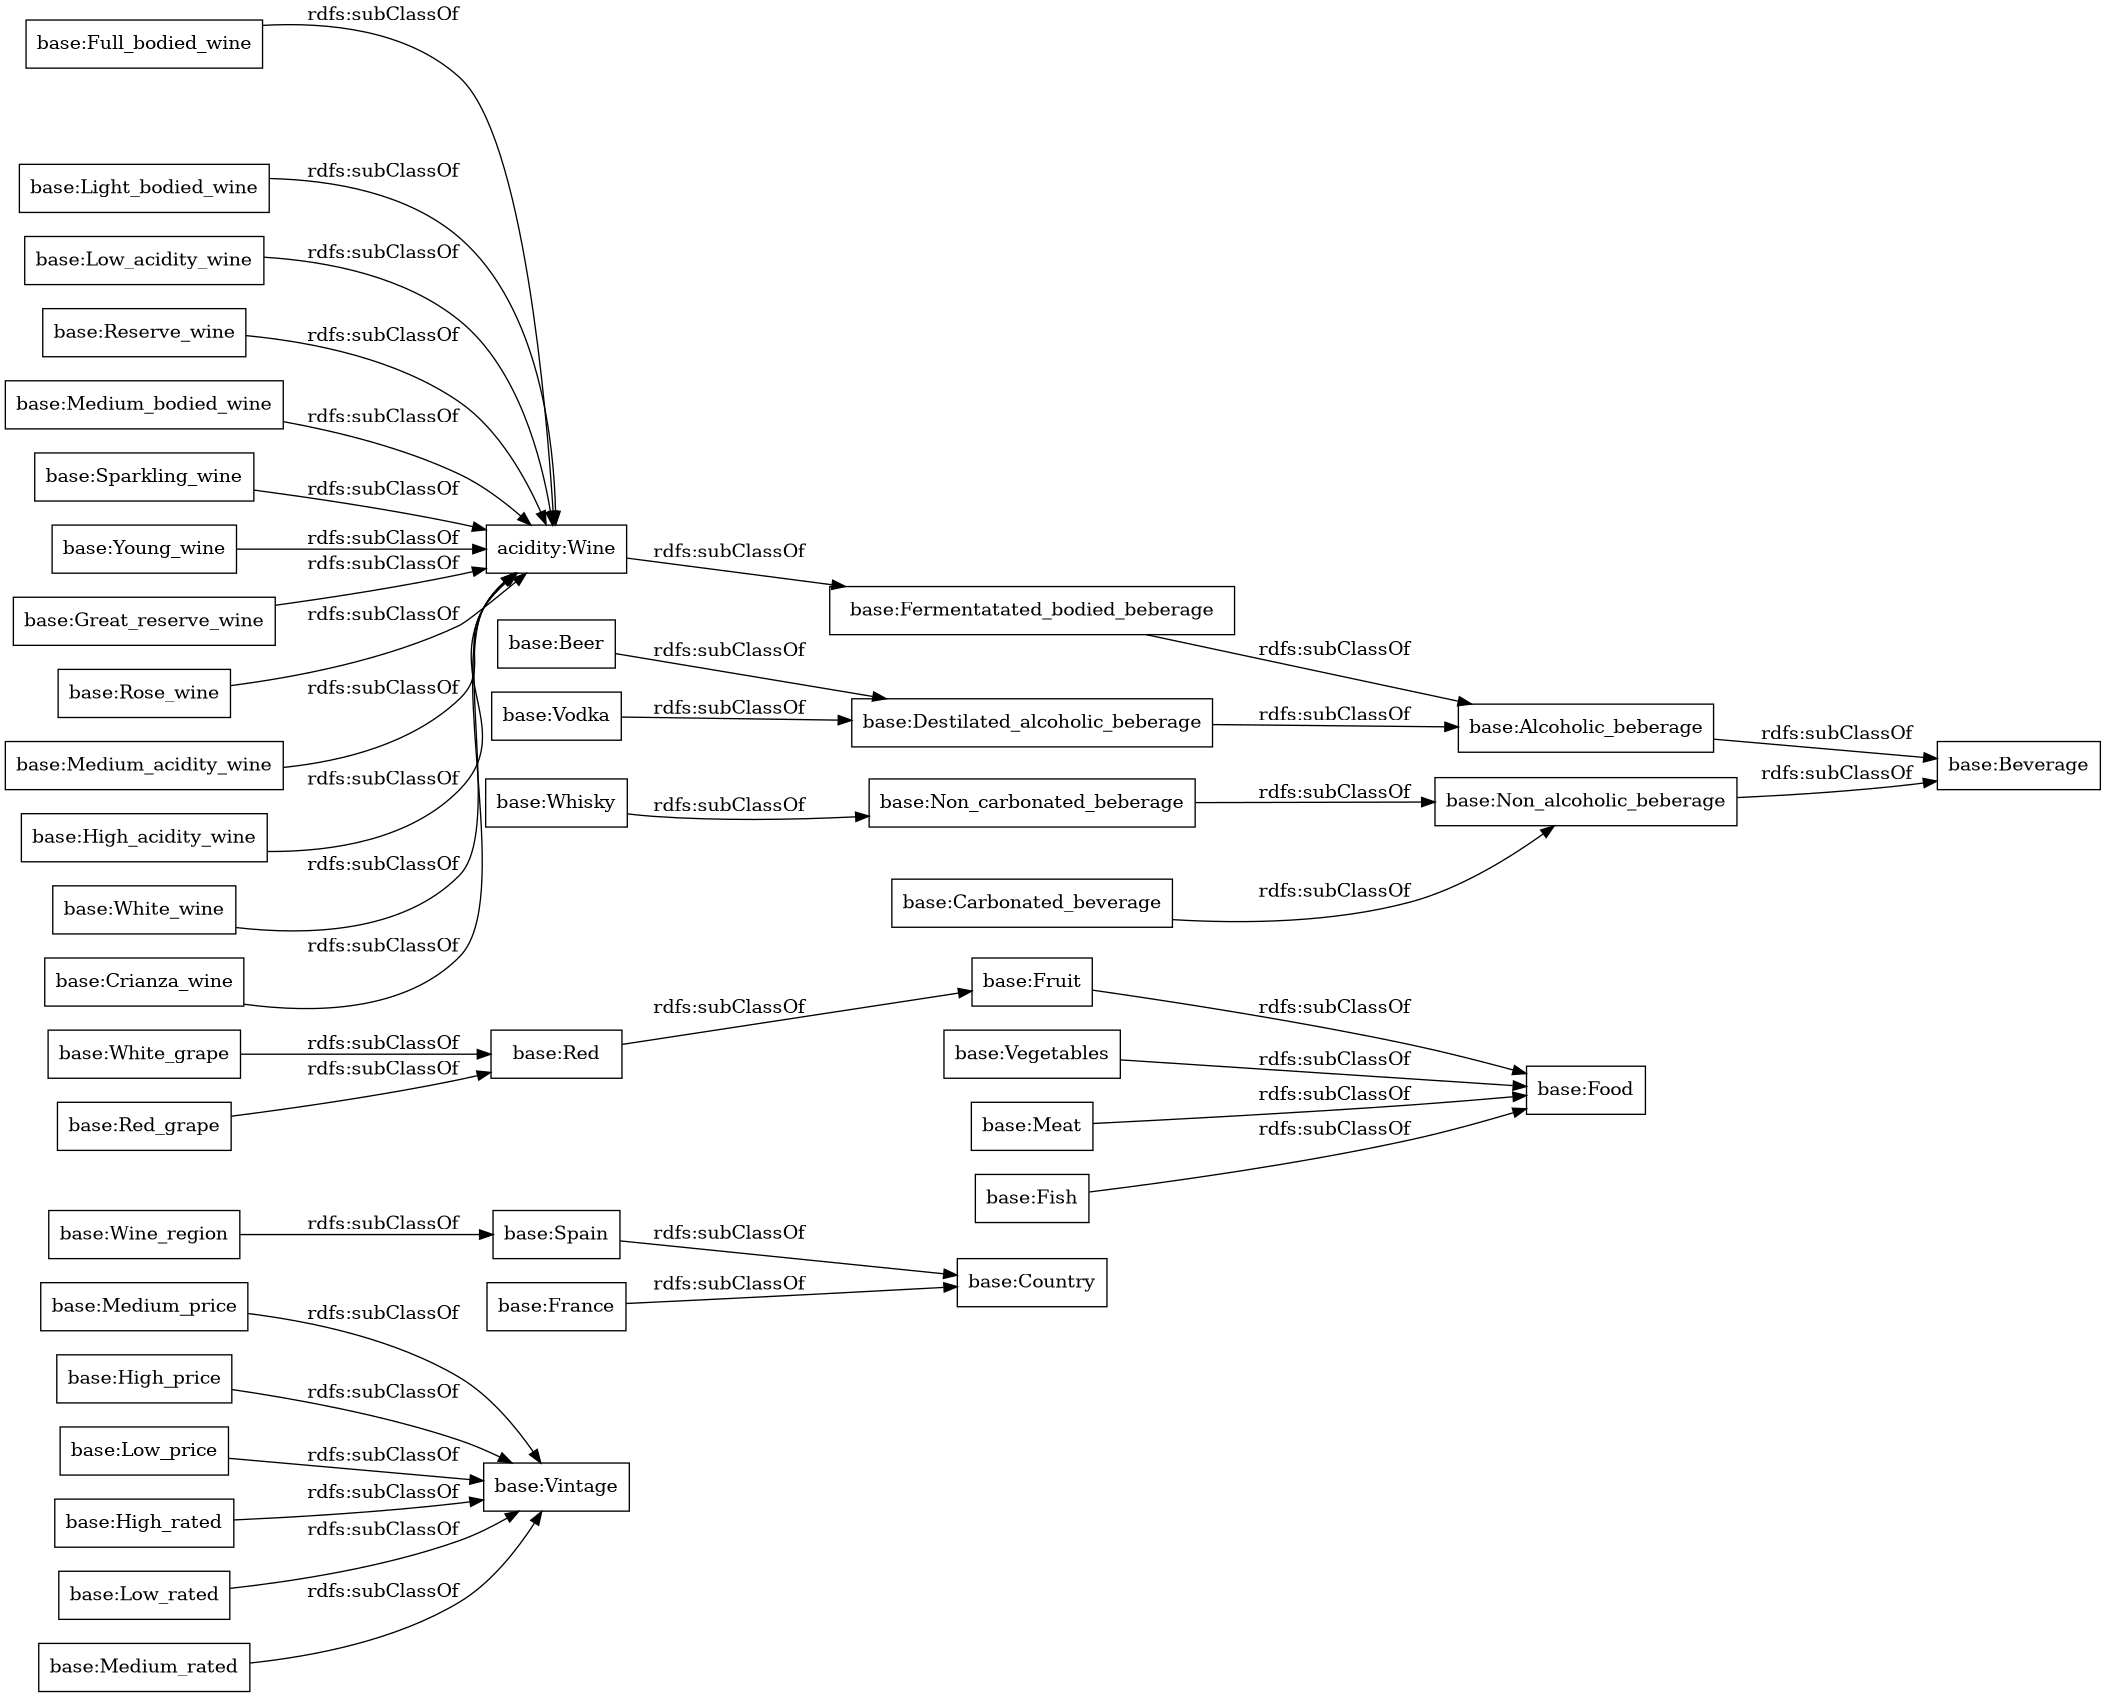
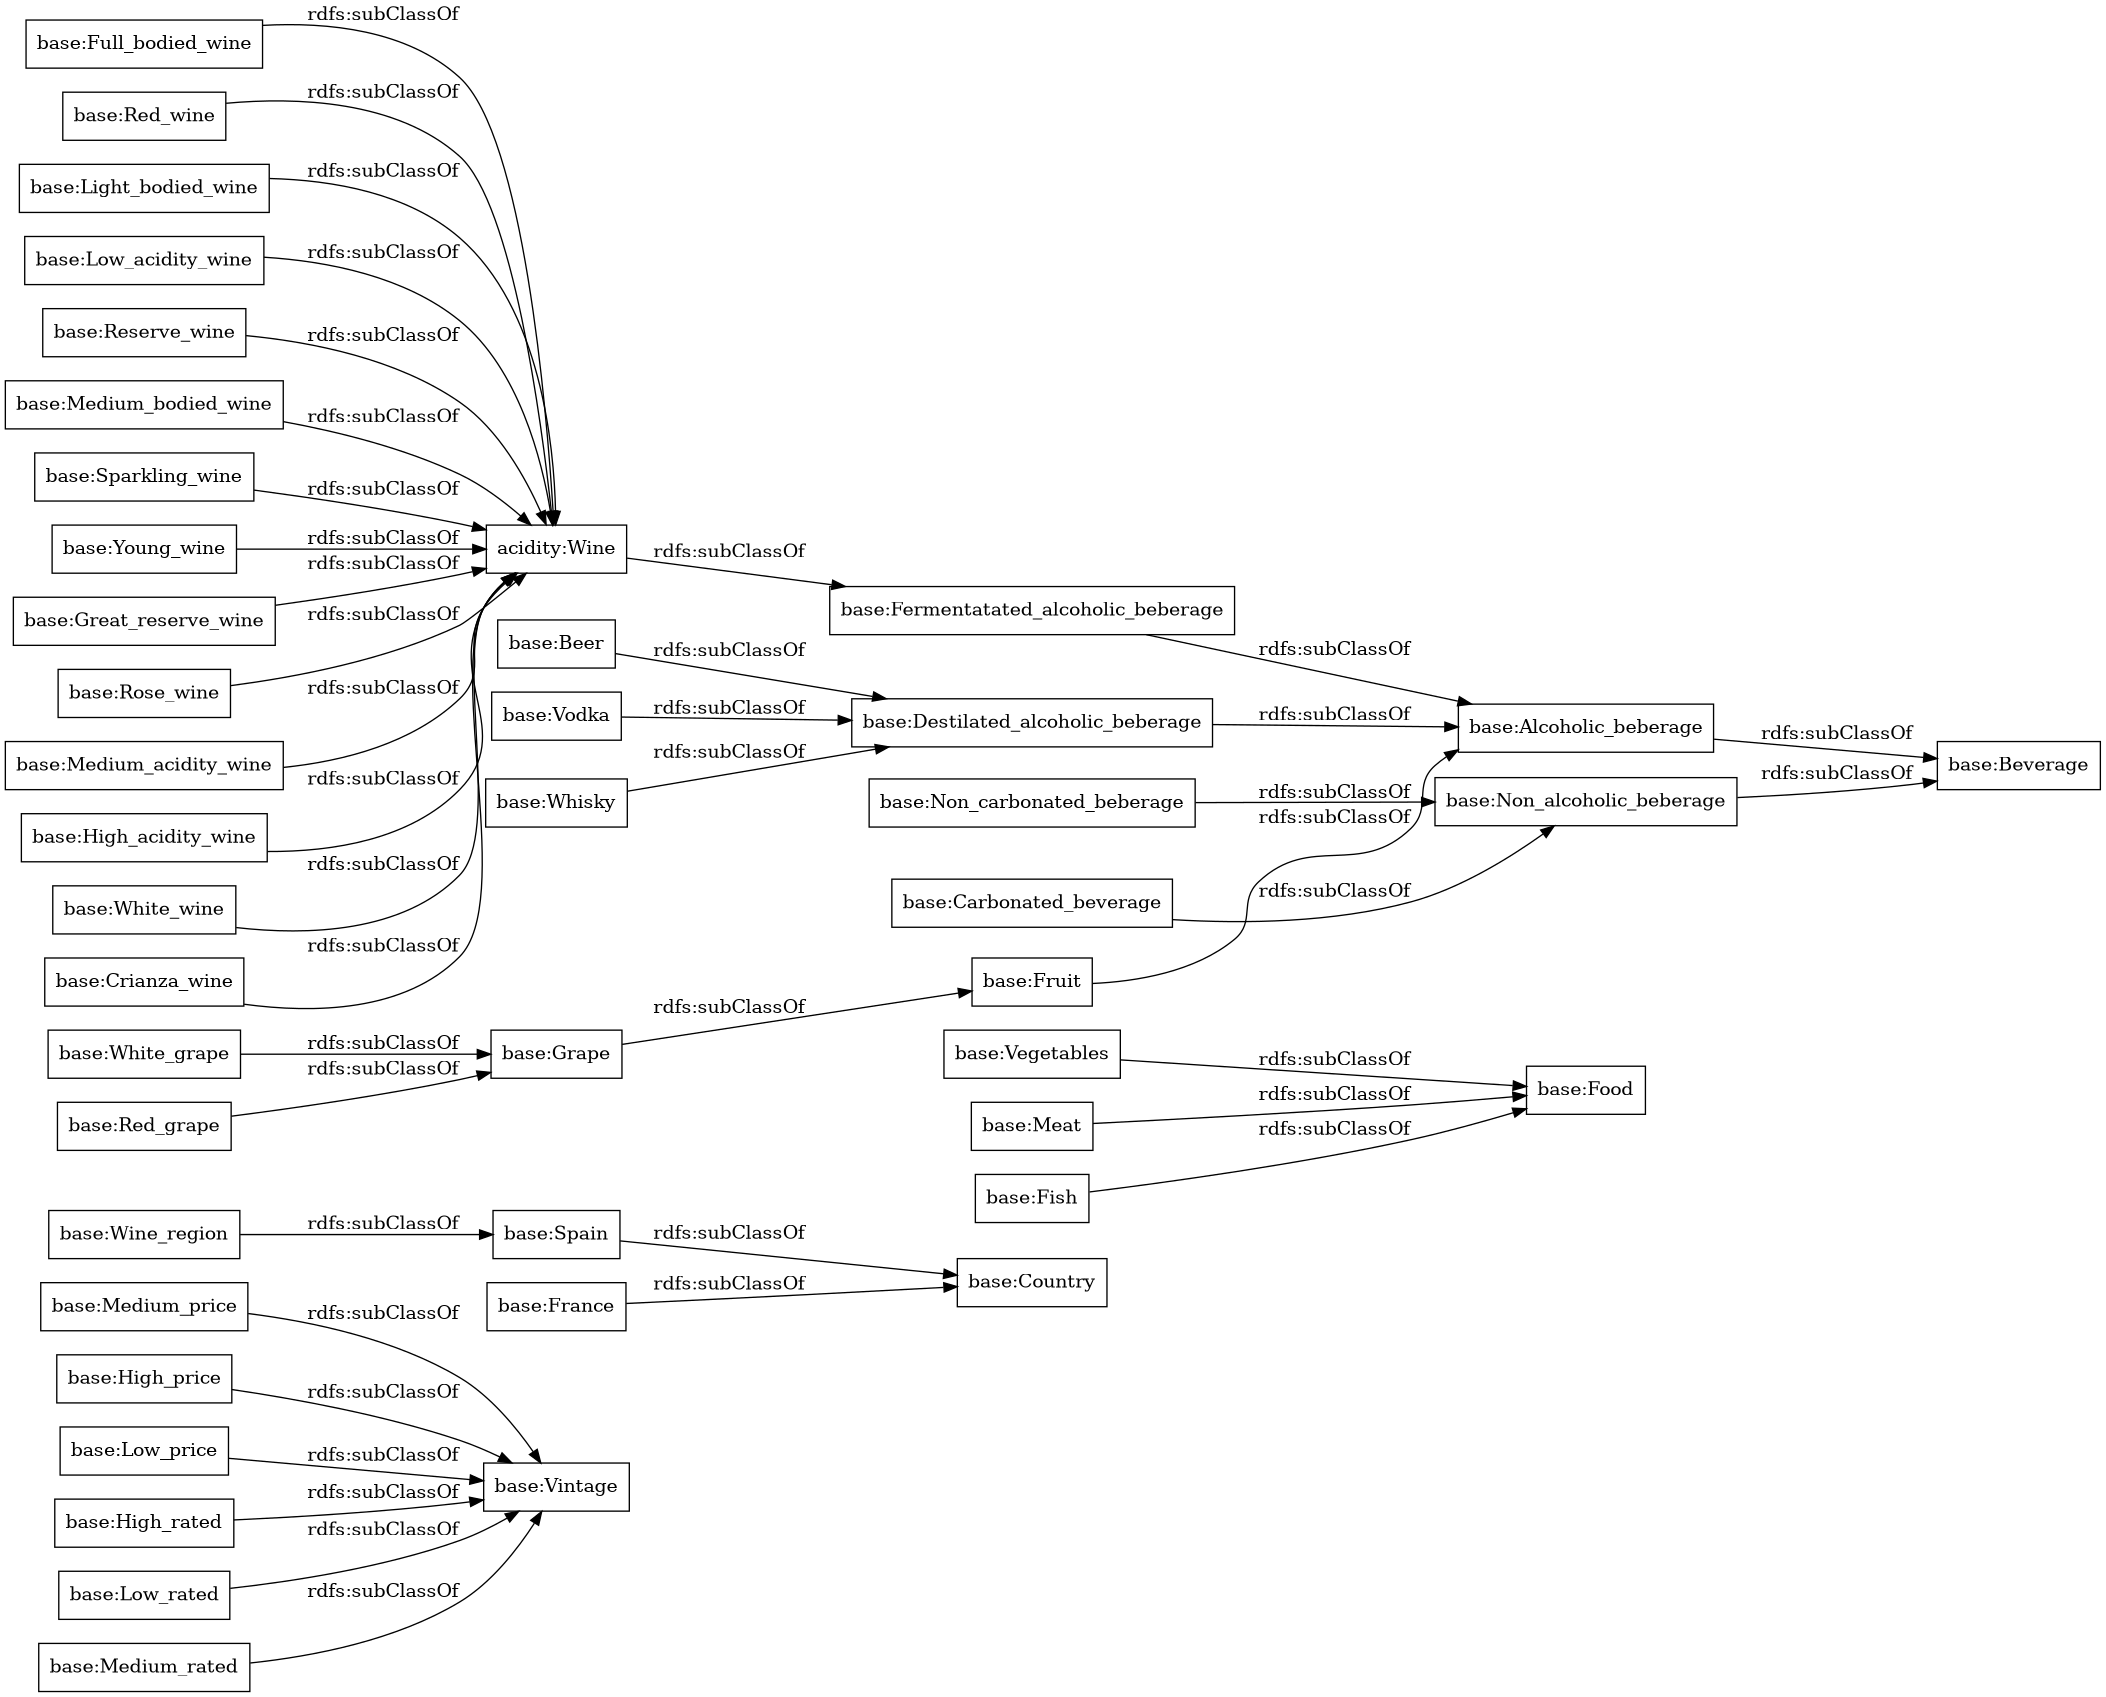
none -> (144, 116)
(1032, 611) -> (1032, 611)
(742, 819) -> (752, 770)
(1304, 1024) -> (1272, 872)
(556, 1054) -> (556, 1054)
